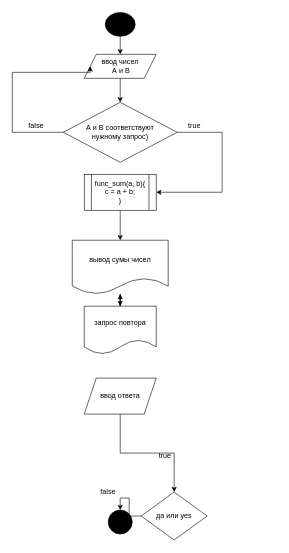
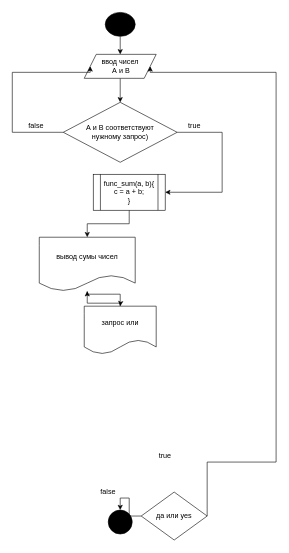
none -> (276, 72)
(120, 192) -> (129, 192)
(120, 267) -> (87, 264)
(120, 323) -> (120, 323)
(120, 396) -> none
(120, 452) -> none
